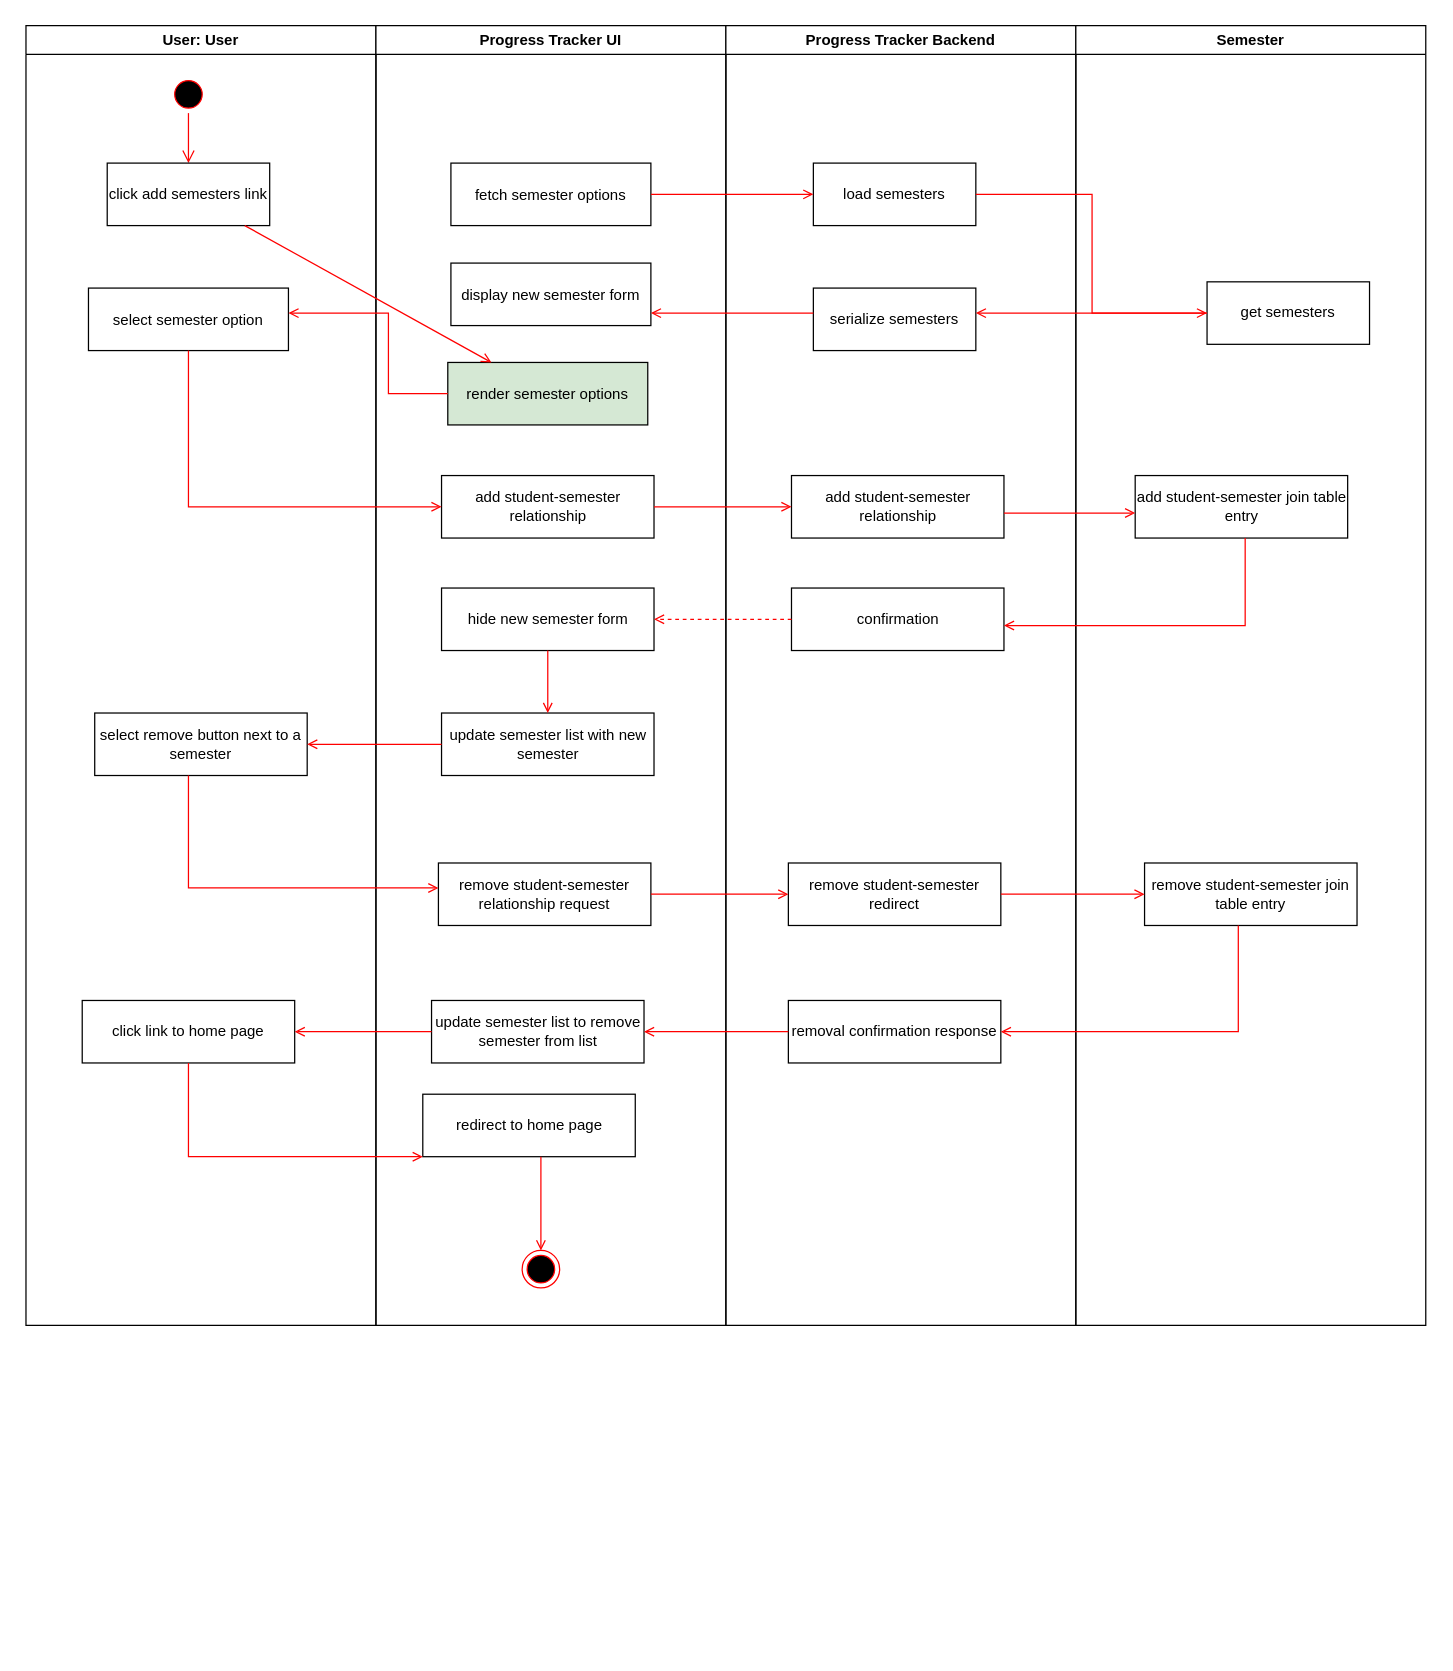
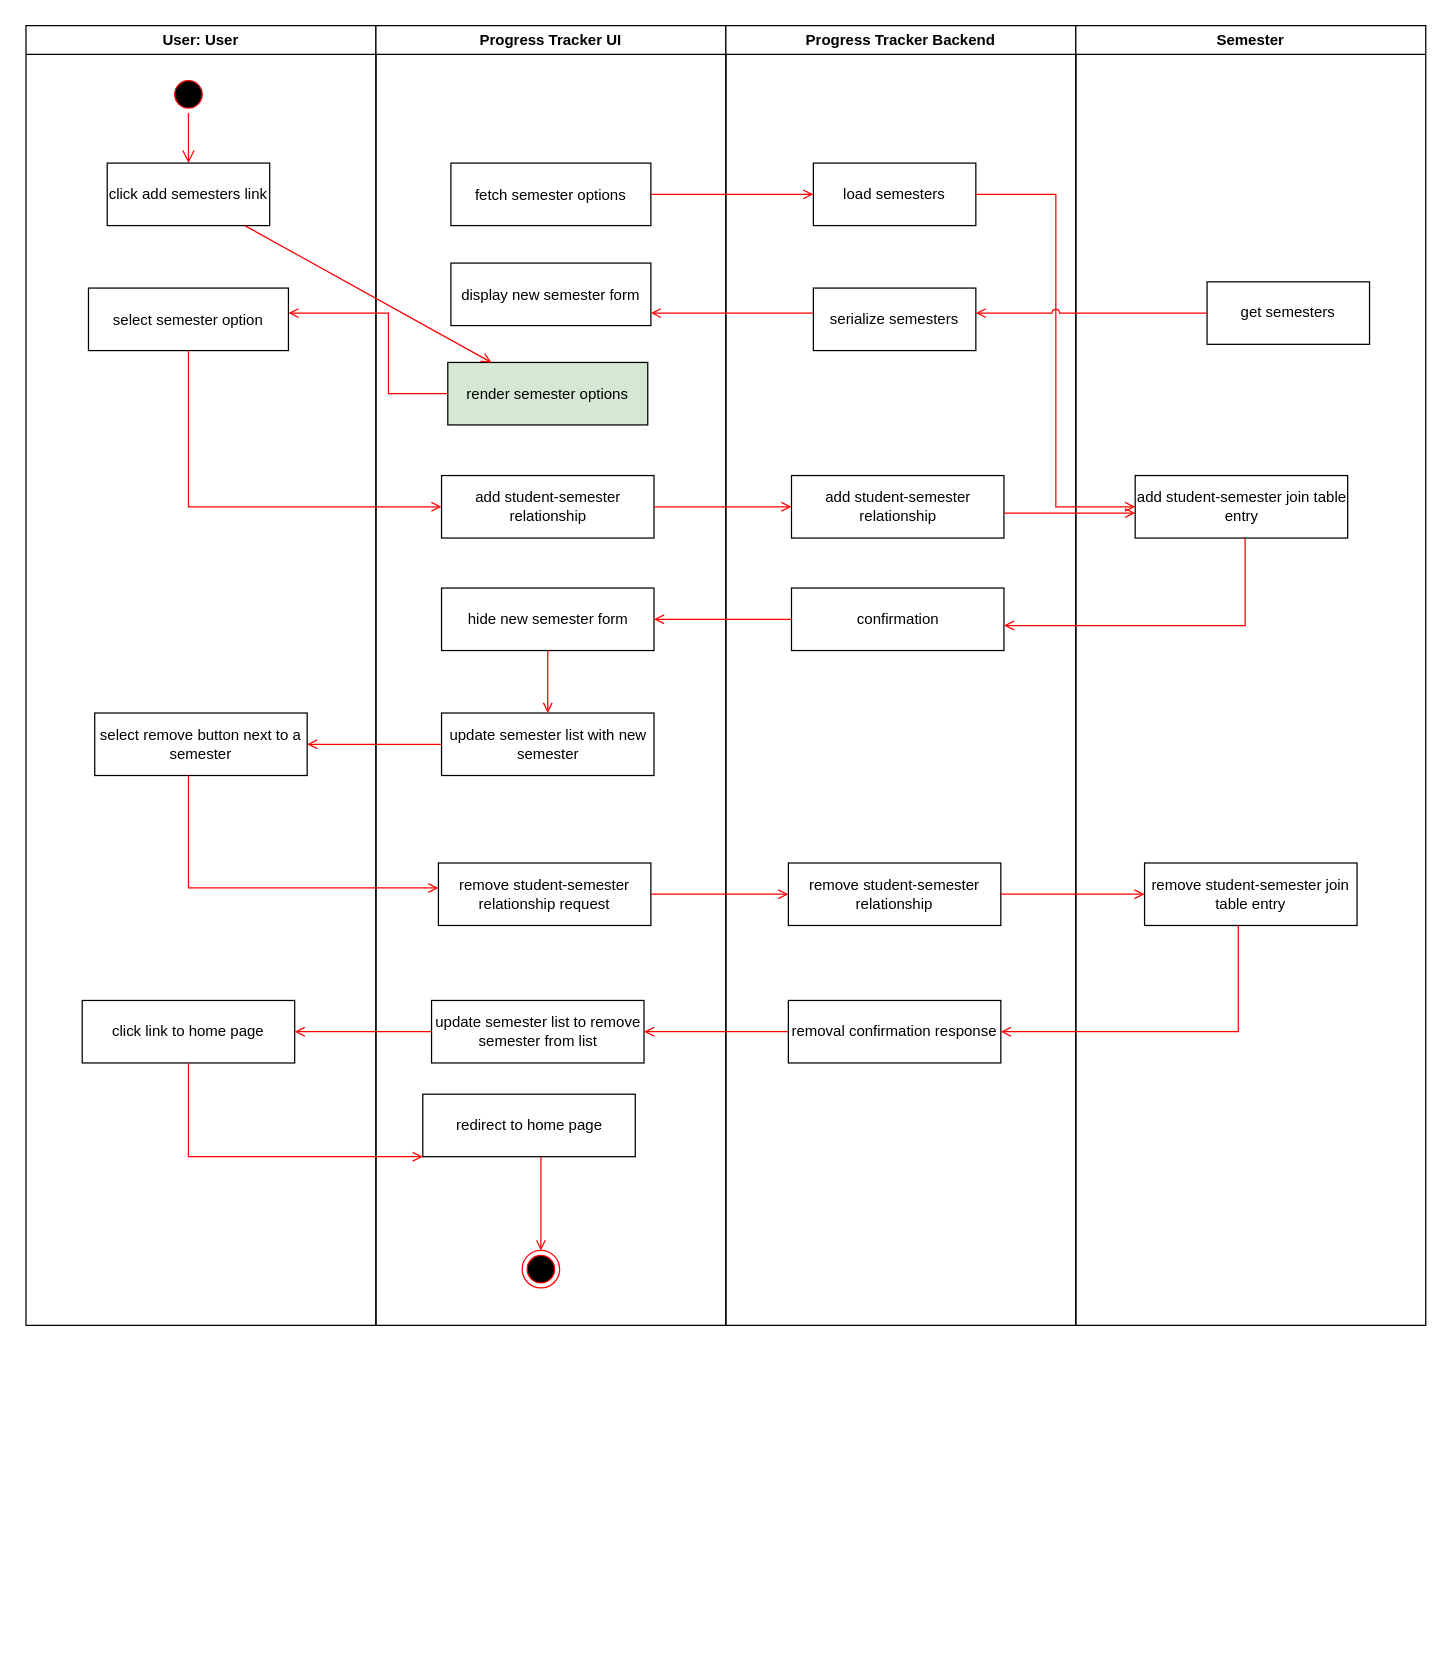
(1092, 233) -> (1056, 449)
(722, 619) -> (722, 619)
(894, 894) -> (894, 894)
